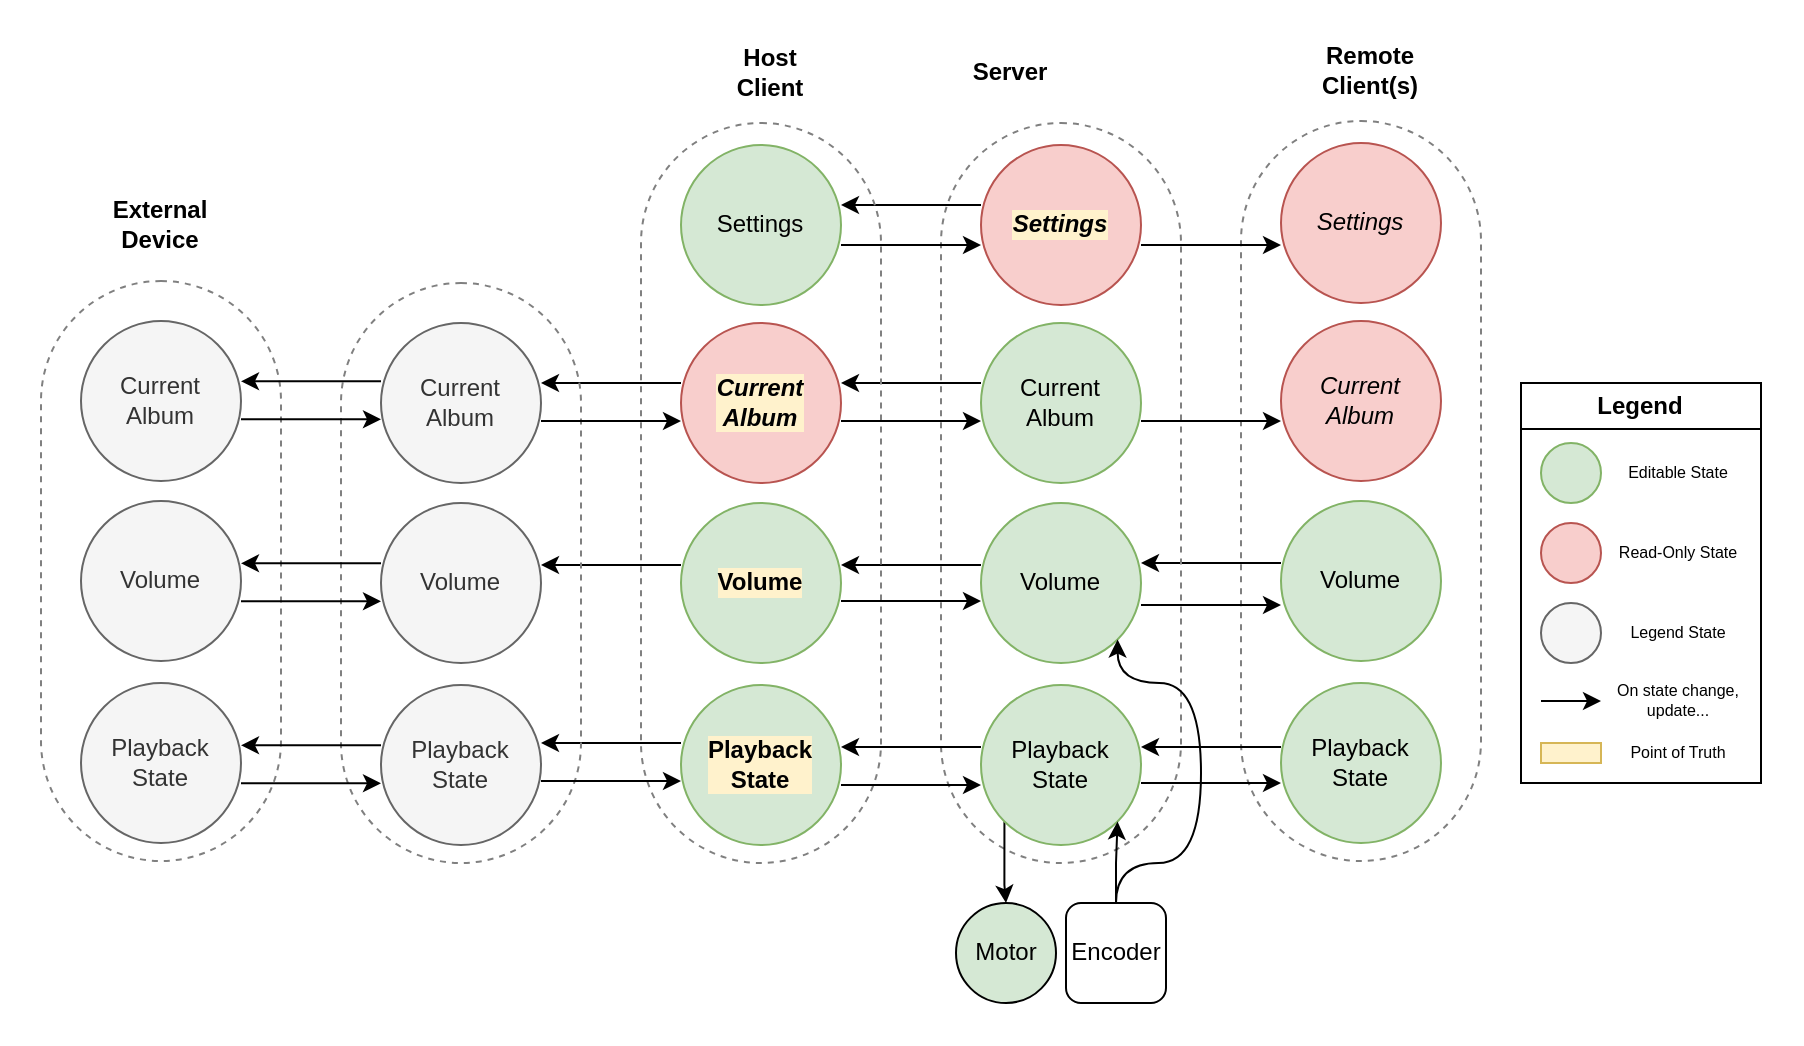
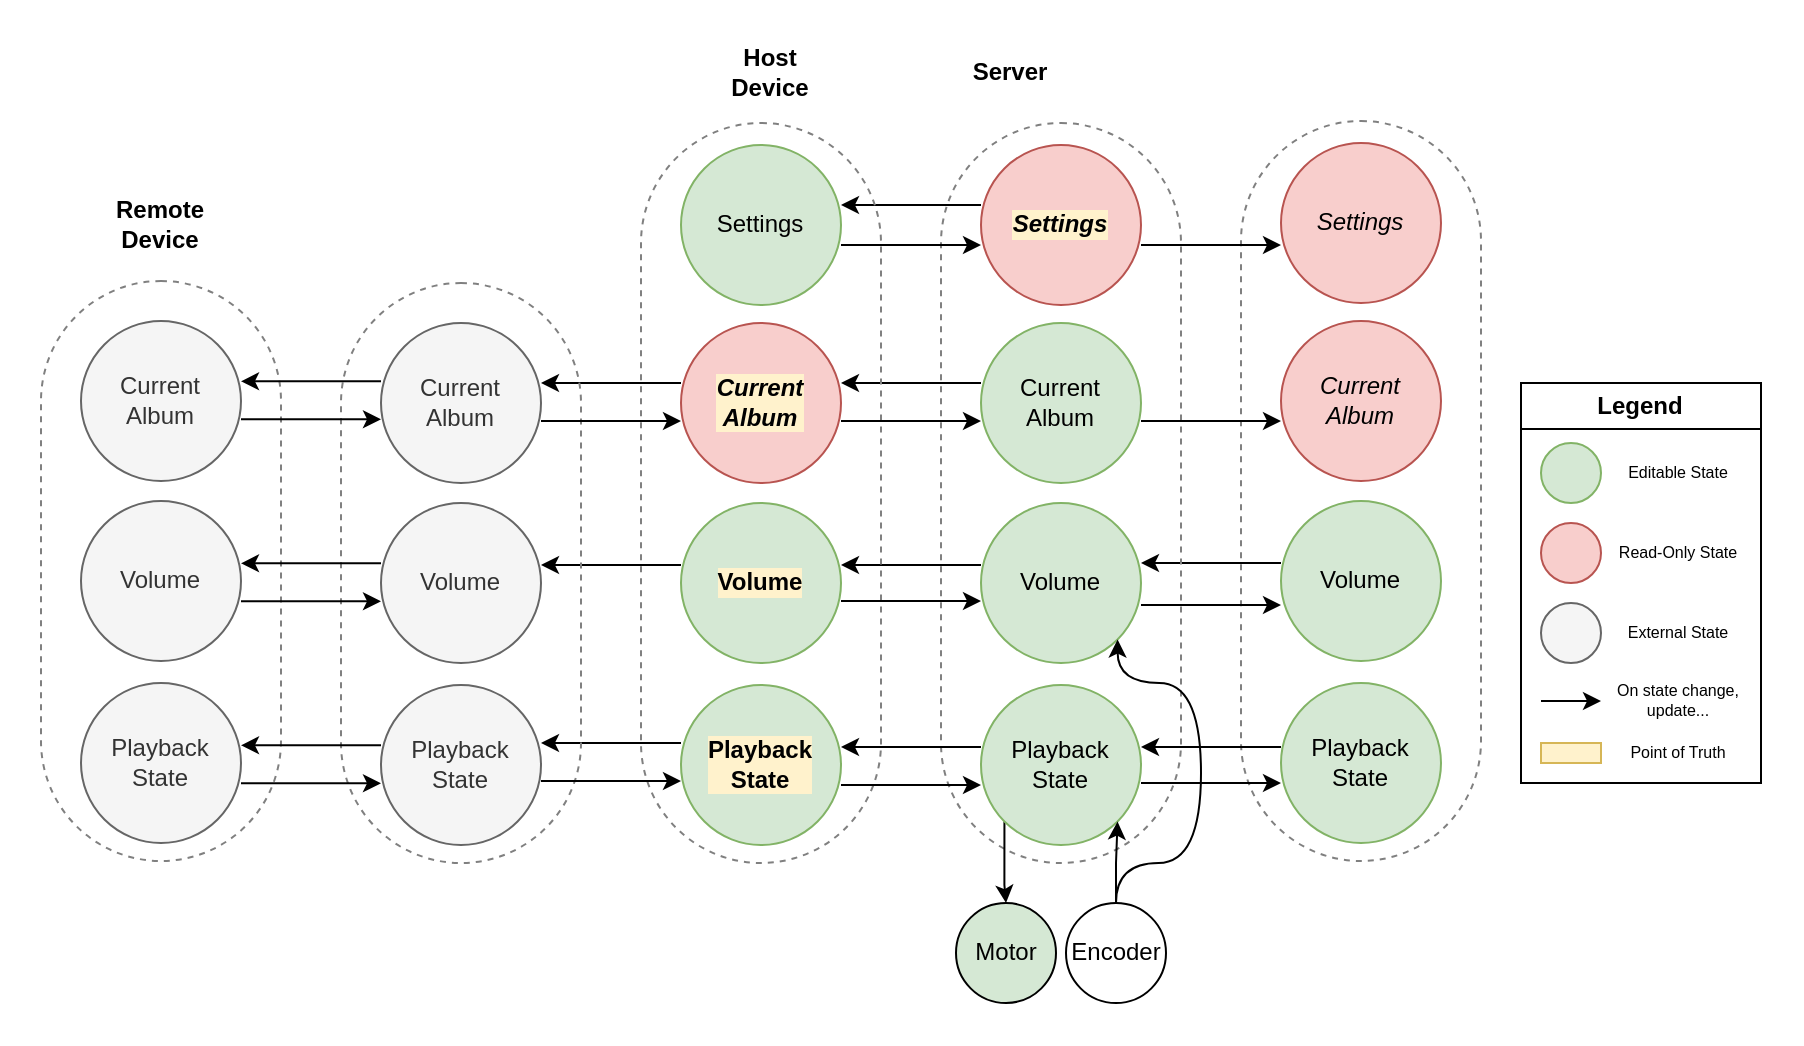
(1371, 71) -> none
(771, 73) -> (771, 73)
(161, 225) -> (161, 225)
(1679, 633) -> (1679, 633)
(1116, 953) -> (1116, 953)
